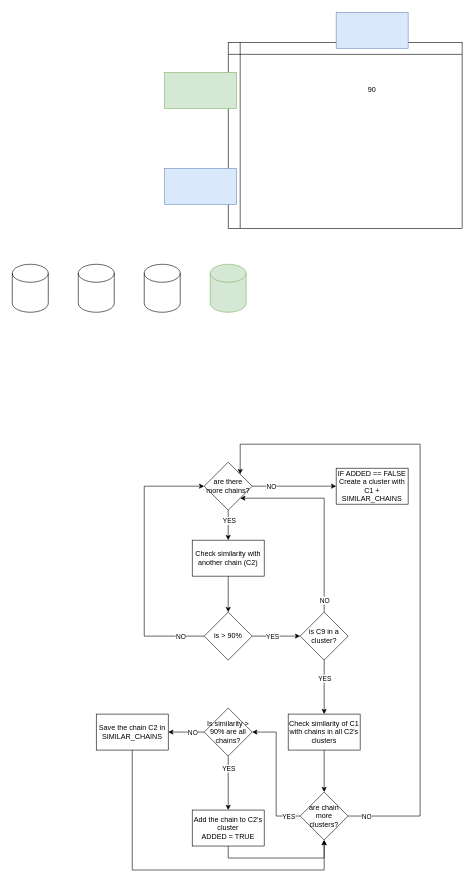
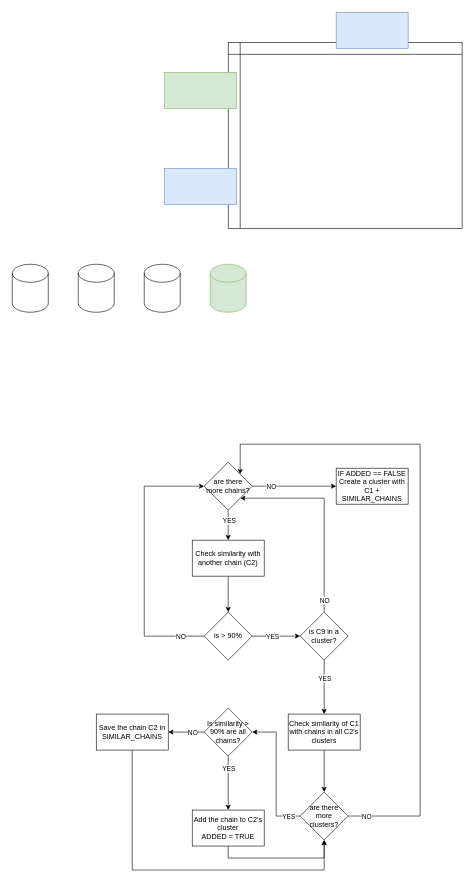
(372, 90) -> none
(324, 816) -> (324, 816)
